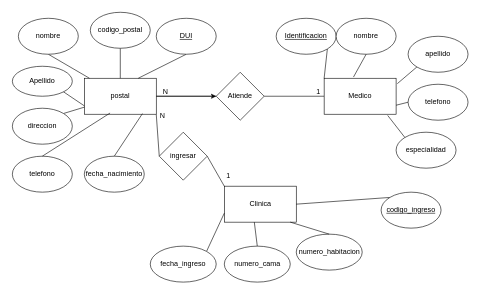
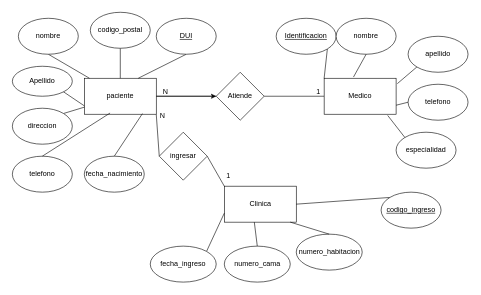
(120, 96) -> (120, 96)
